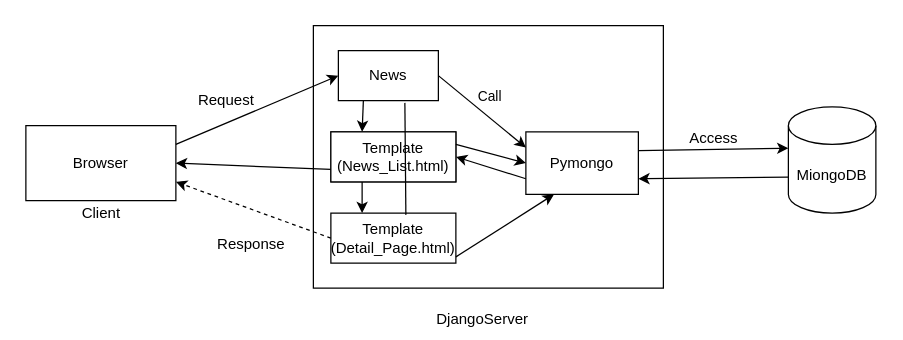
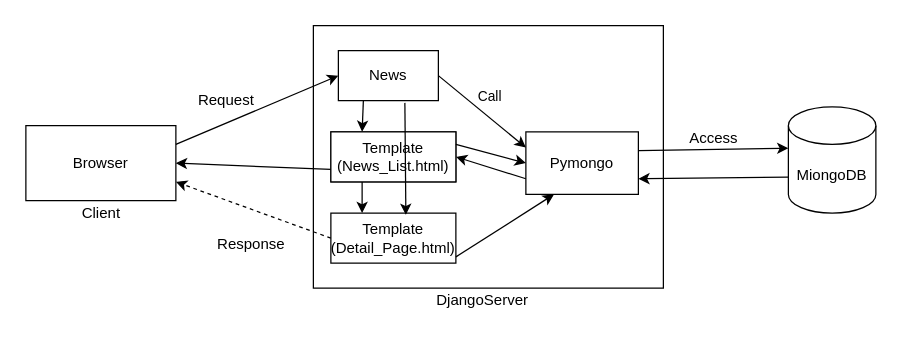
(406, 208) -> (406, 205)
(482, 319) -> (482, 301)
